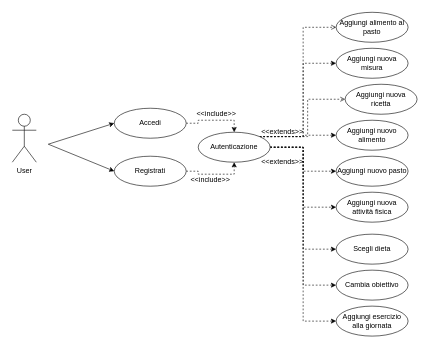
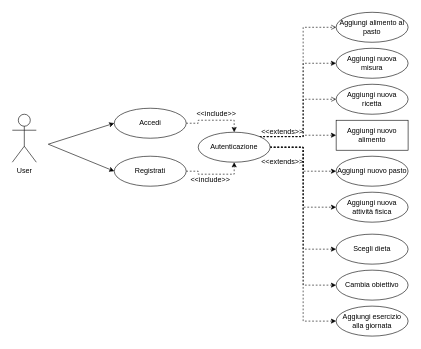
(381, 99) -> (372, 99)
(372, 135) -> (372, 135)
